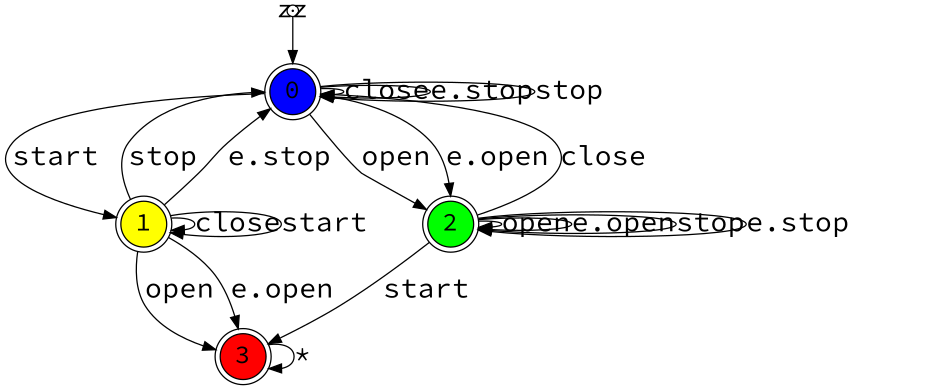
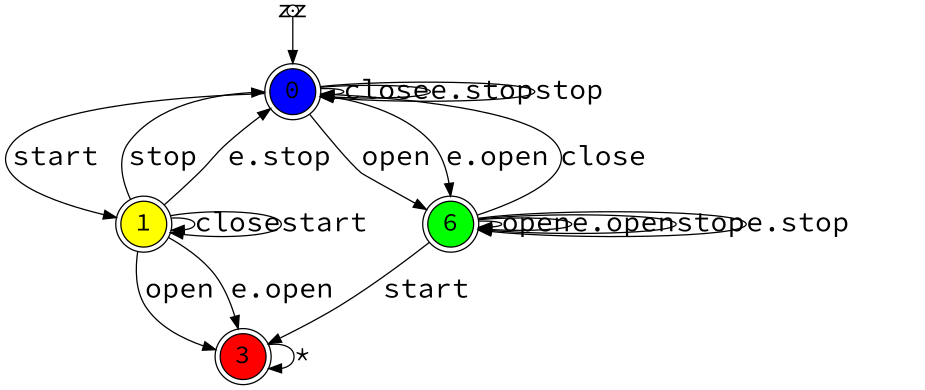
(451, 224) -> (451, 224)
